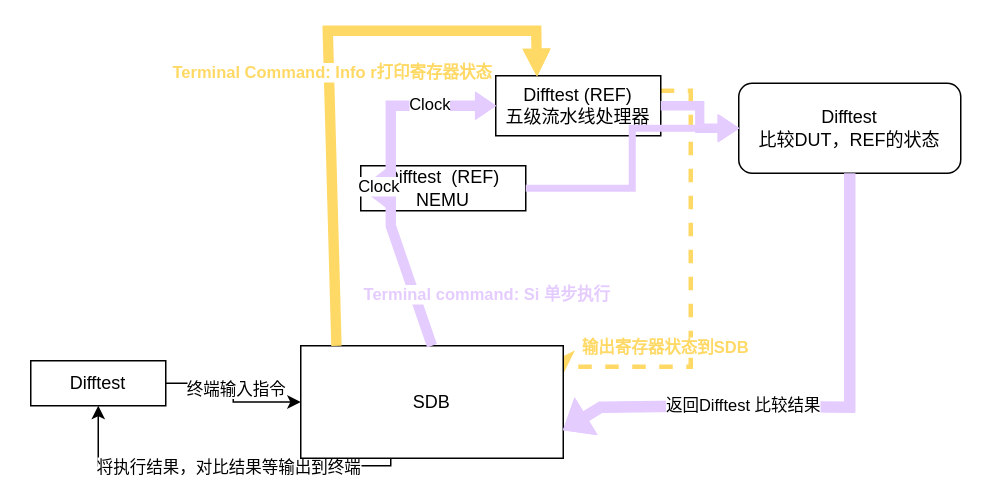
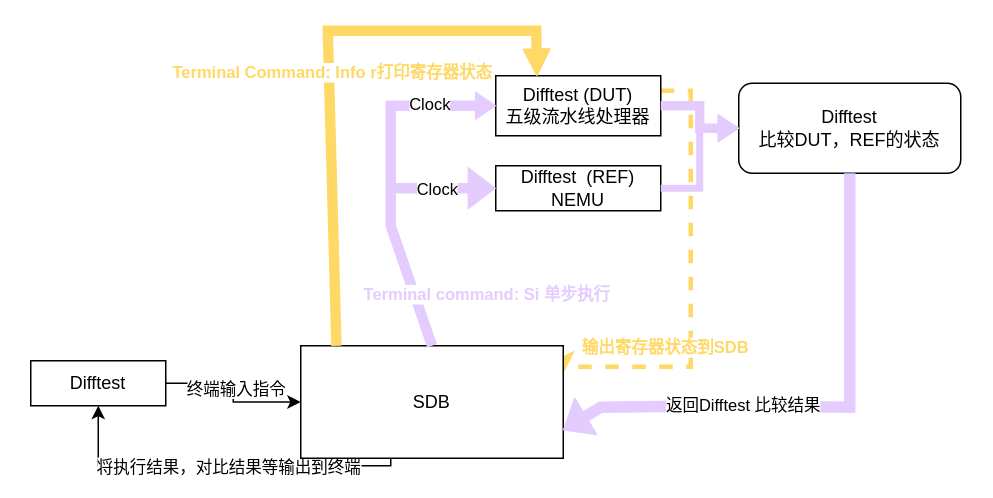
(578, 106) -> (578, 106)
(443, 188) -> (578, 188)
